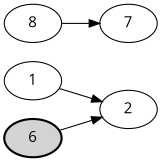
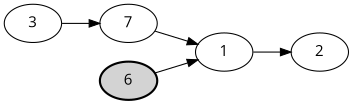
(33, 23) -> (33, 23)
none -> (171, 36)
(76, 125) -> (171, 68)
